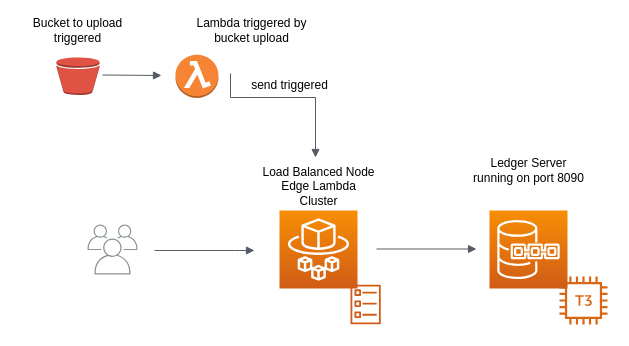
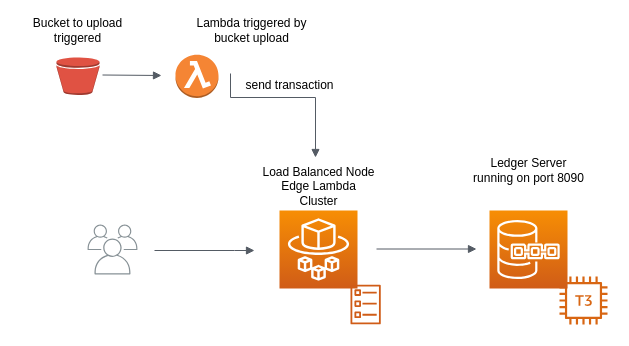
(290, 86) -> (290, 86)
